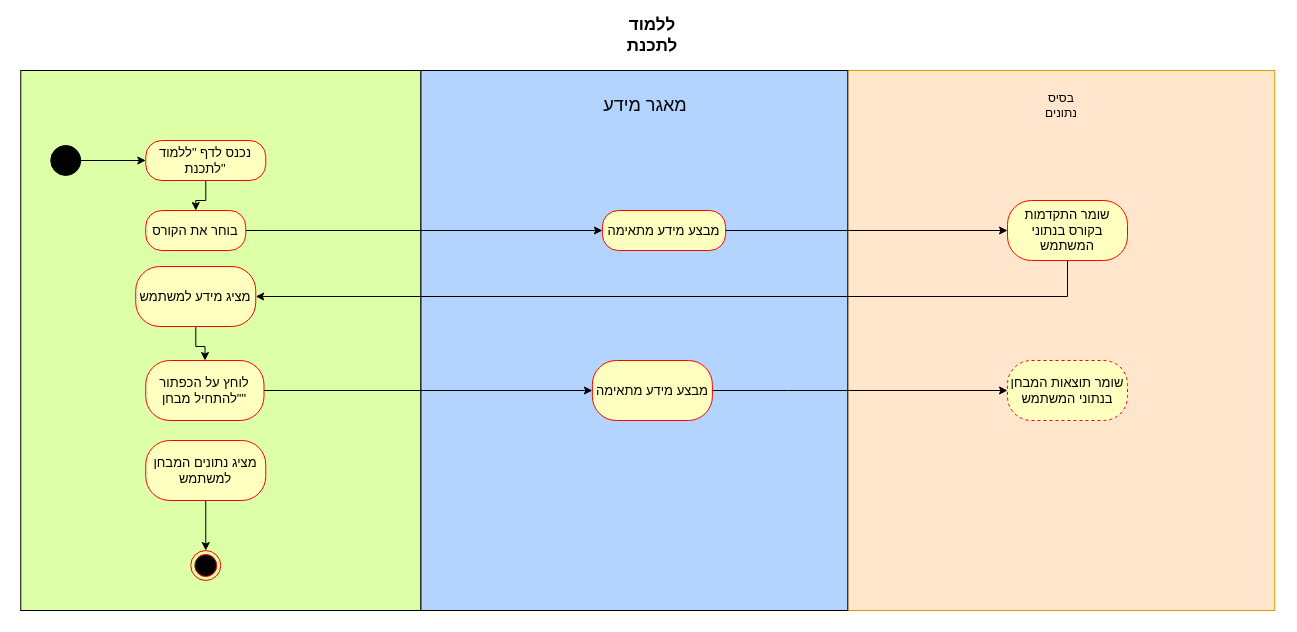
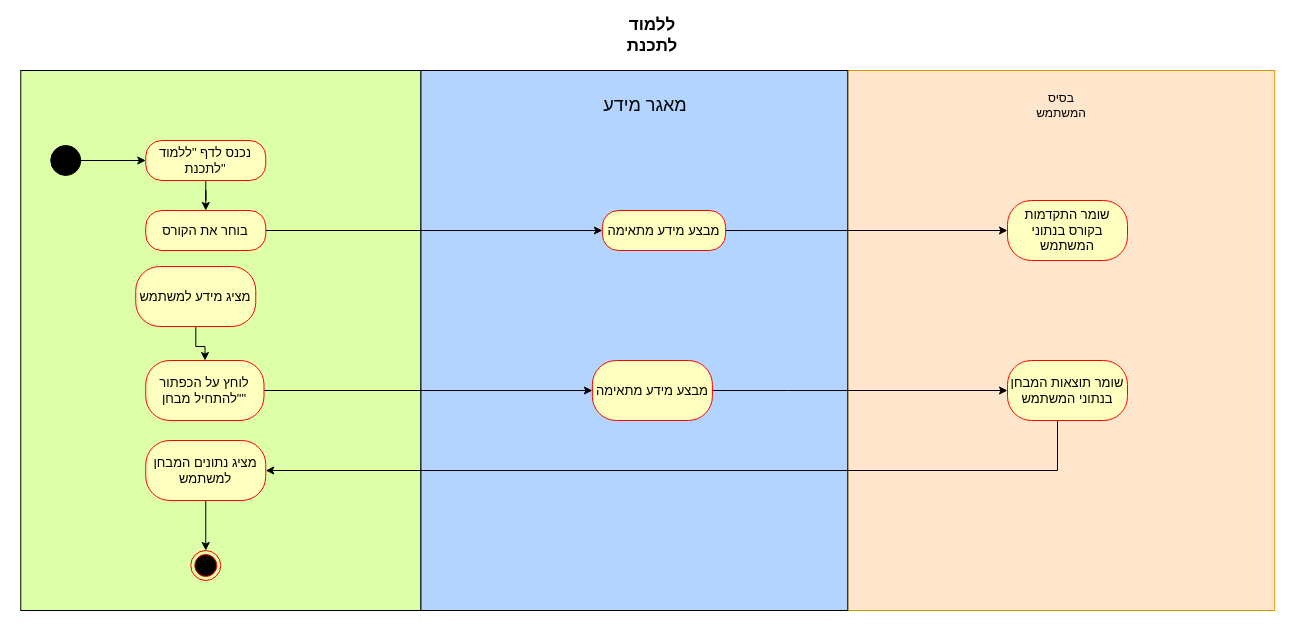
(1062, 106) -> (1062, 106)
(196, 231) -> (206, 231)
(683, 297) -> none
(1068, 391) -> (1068, 391)
none -> (690, 471)
